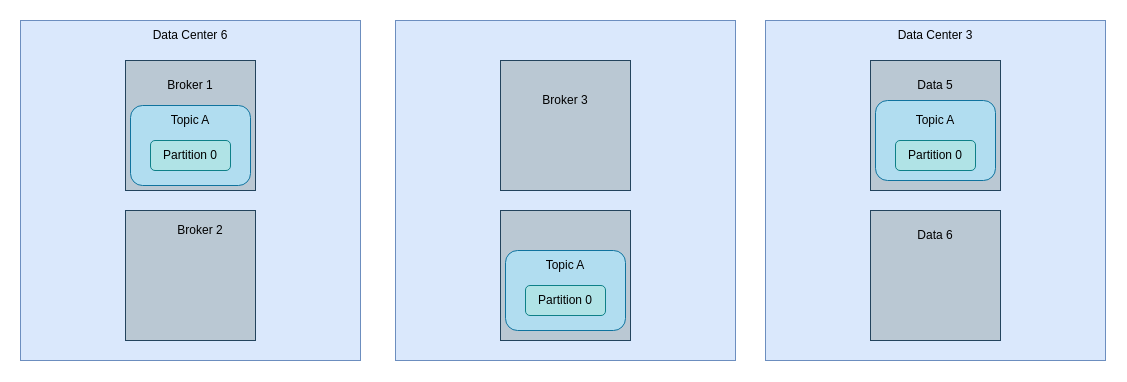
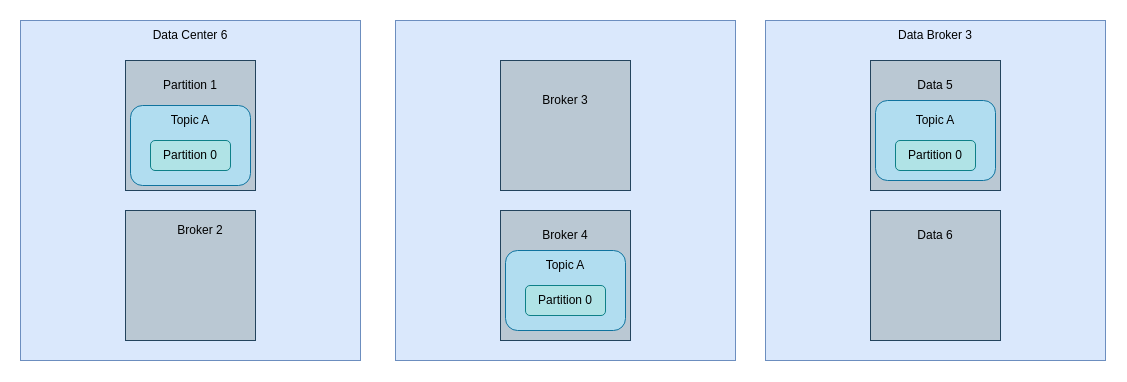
(936, 36) -> (936, 36)
(191, 86) -> (191, 86)
none -> (566, 236)
